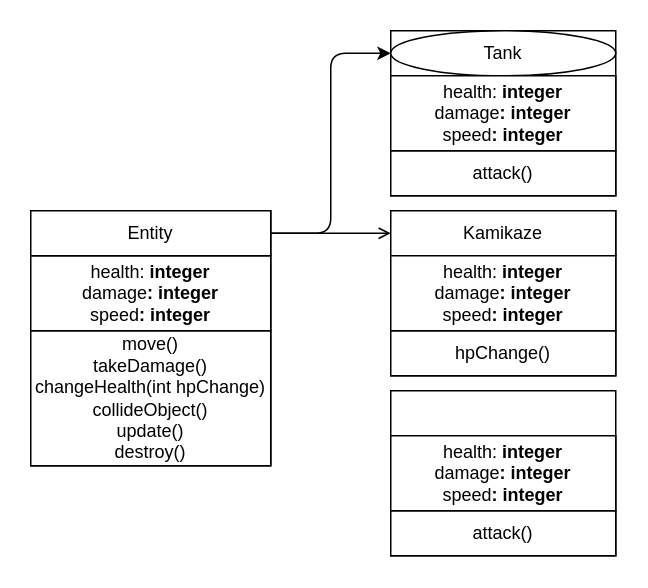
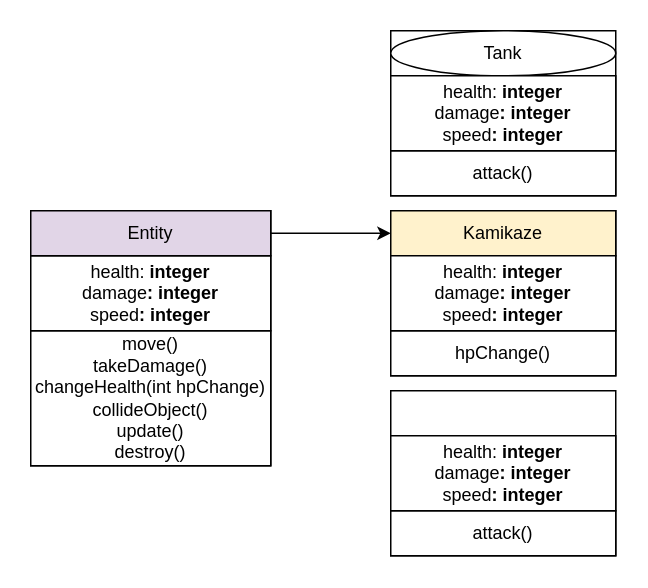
(331, 122) -> none
(151, 233) -> (151, 233)
(381, 233) -> (379, 233)
(503, 233) -> (503, 233)
